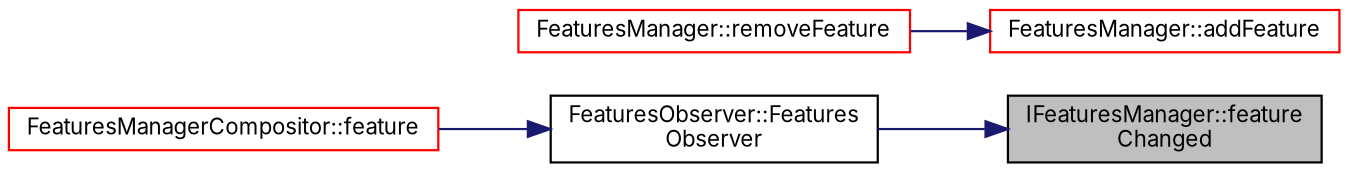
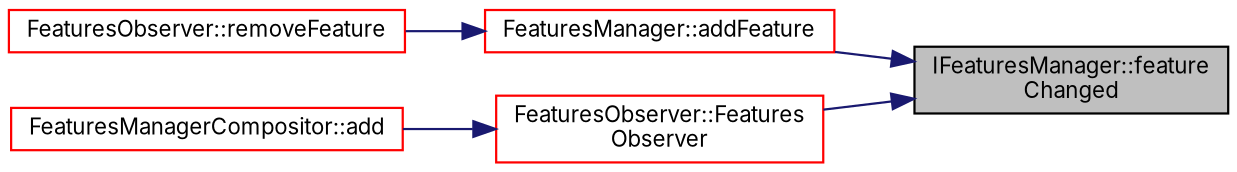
(714, 31) -> (207, 31)
none -> (863, 55)
(224, 129) -> (207, 129)
(714, 129) -> (660, 129)
